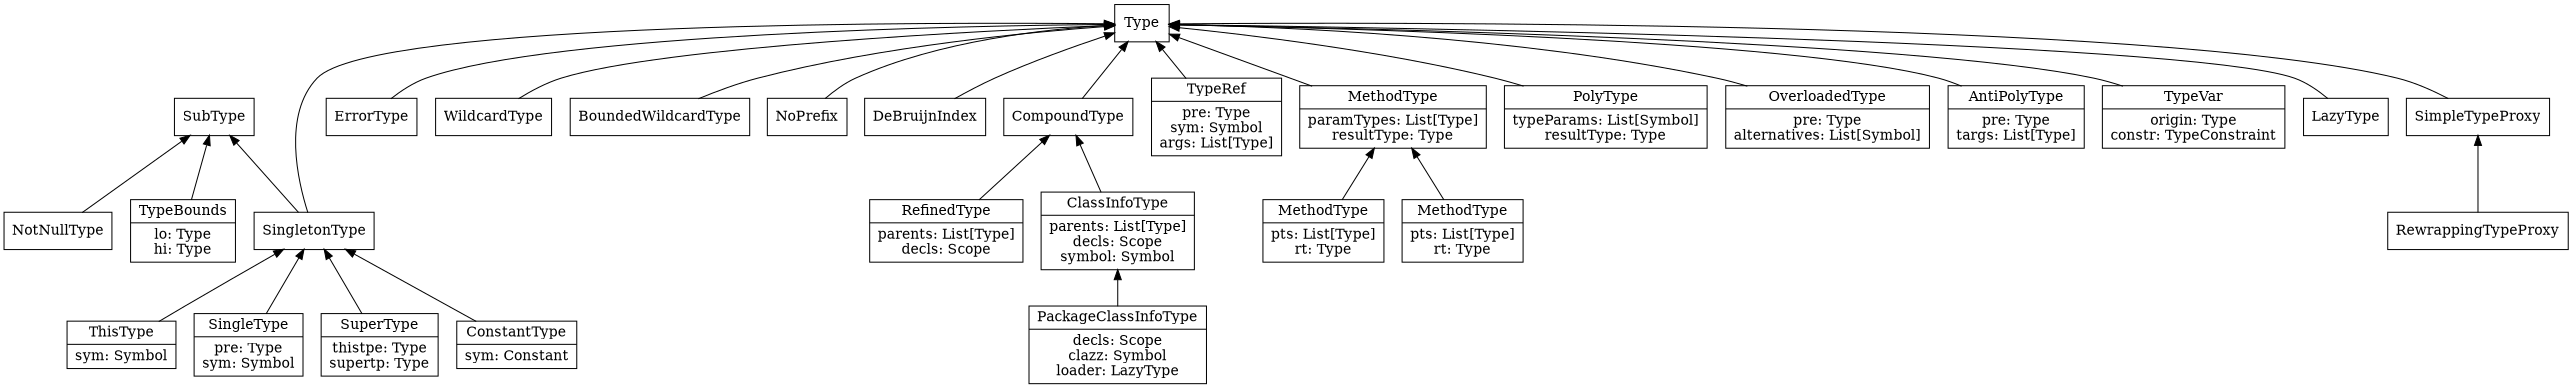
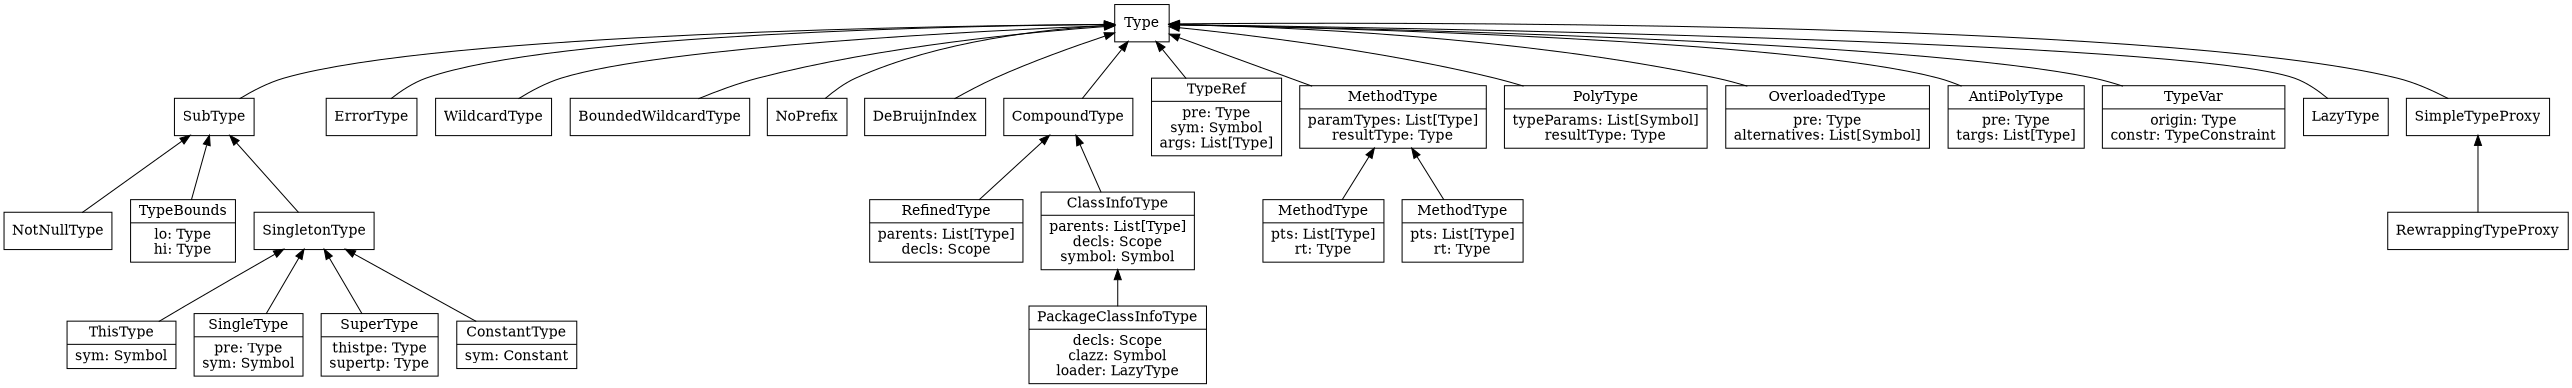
(637, 31) -> (625, 39)
